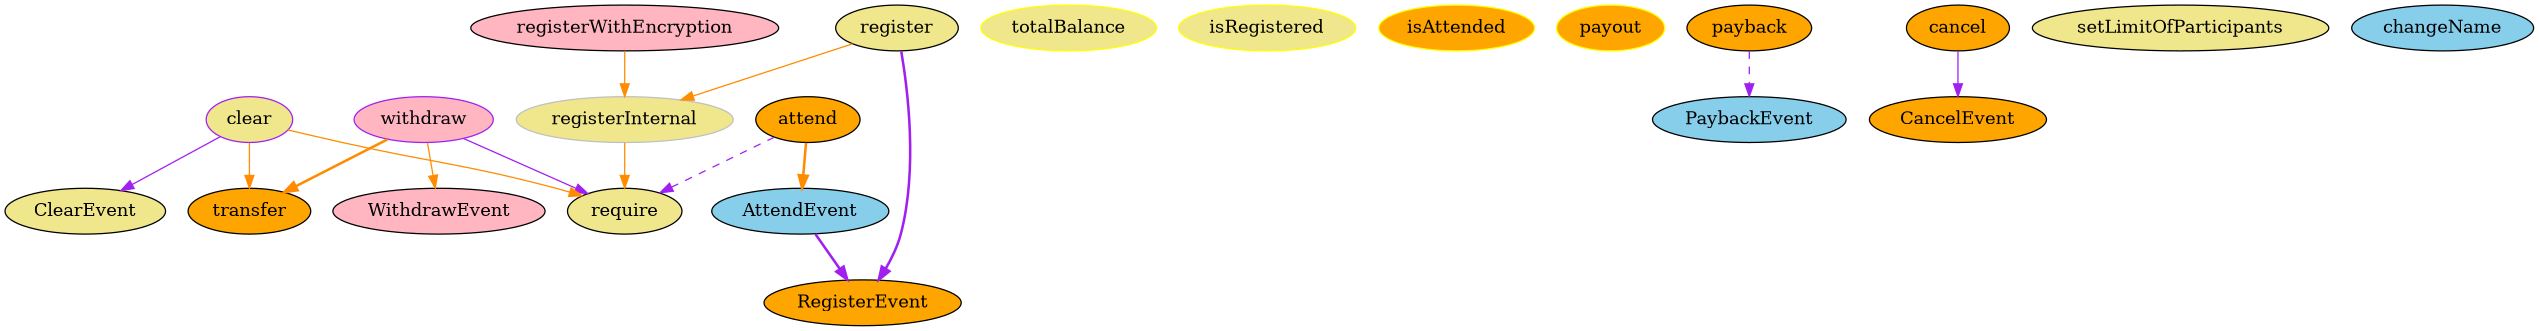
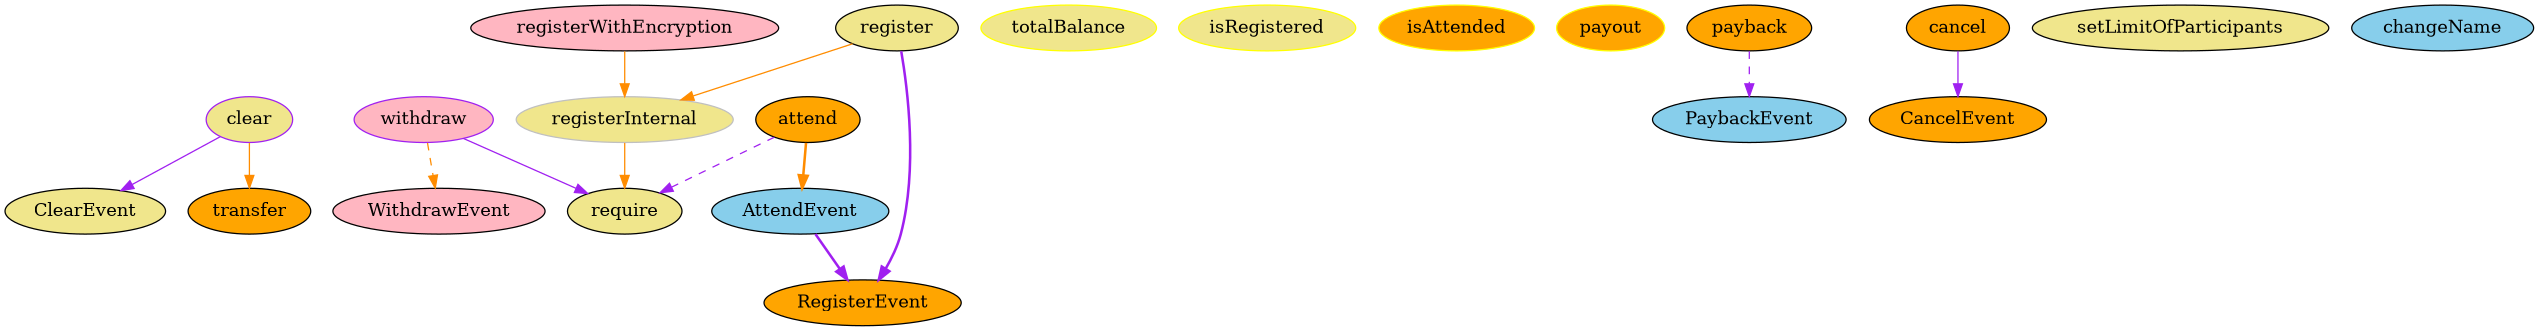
(429, 152) -> (430, 159)
(422, 159) -> none
(342, 163) -> none
